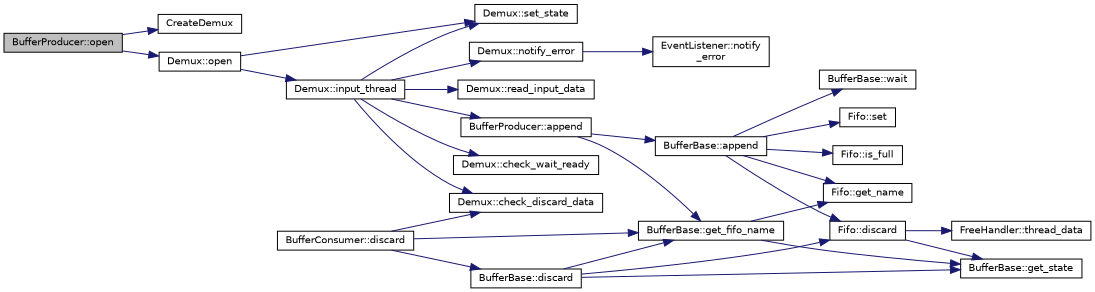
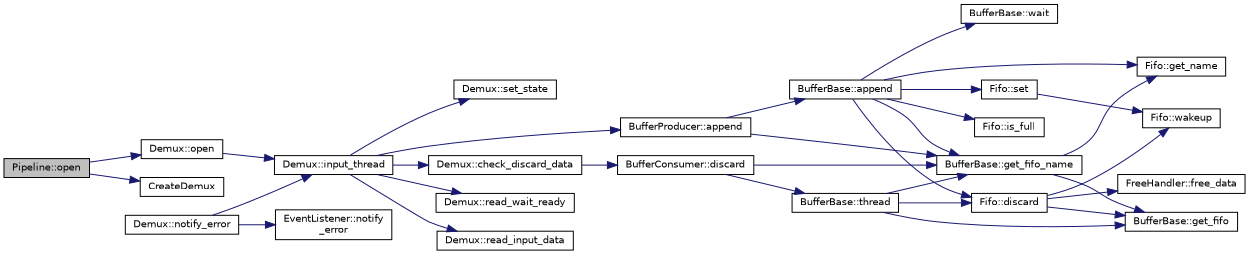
(353, 39) -> none
(63, 43) -> (47, 168)
(431, 72) -> (258, 198)
none -> (1181, 118)
none -> (913, 124)
(526, 165) -> (505, 203)
(431, 223) -> (595, 165)
(1021, 231) -> (1181, 184)
(1021, 268) -> (1181, 222)
(526, 278) -> (845, 203)
